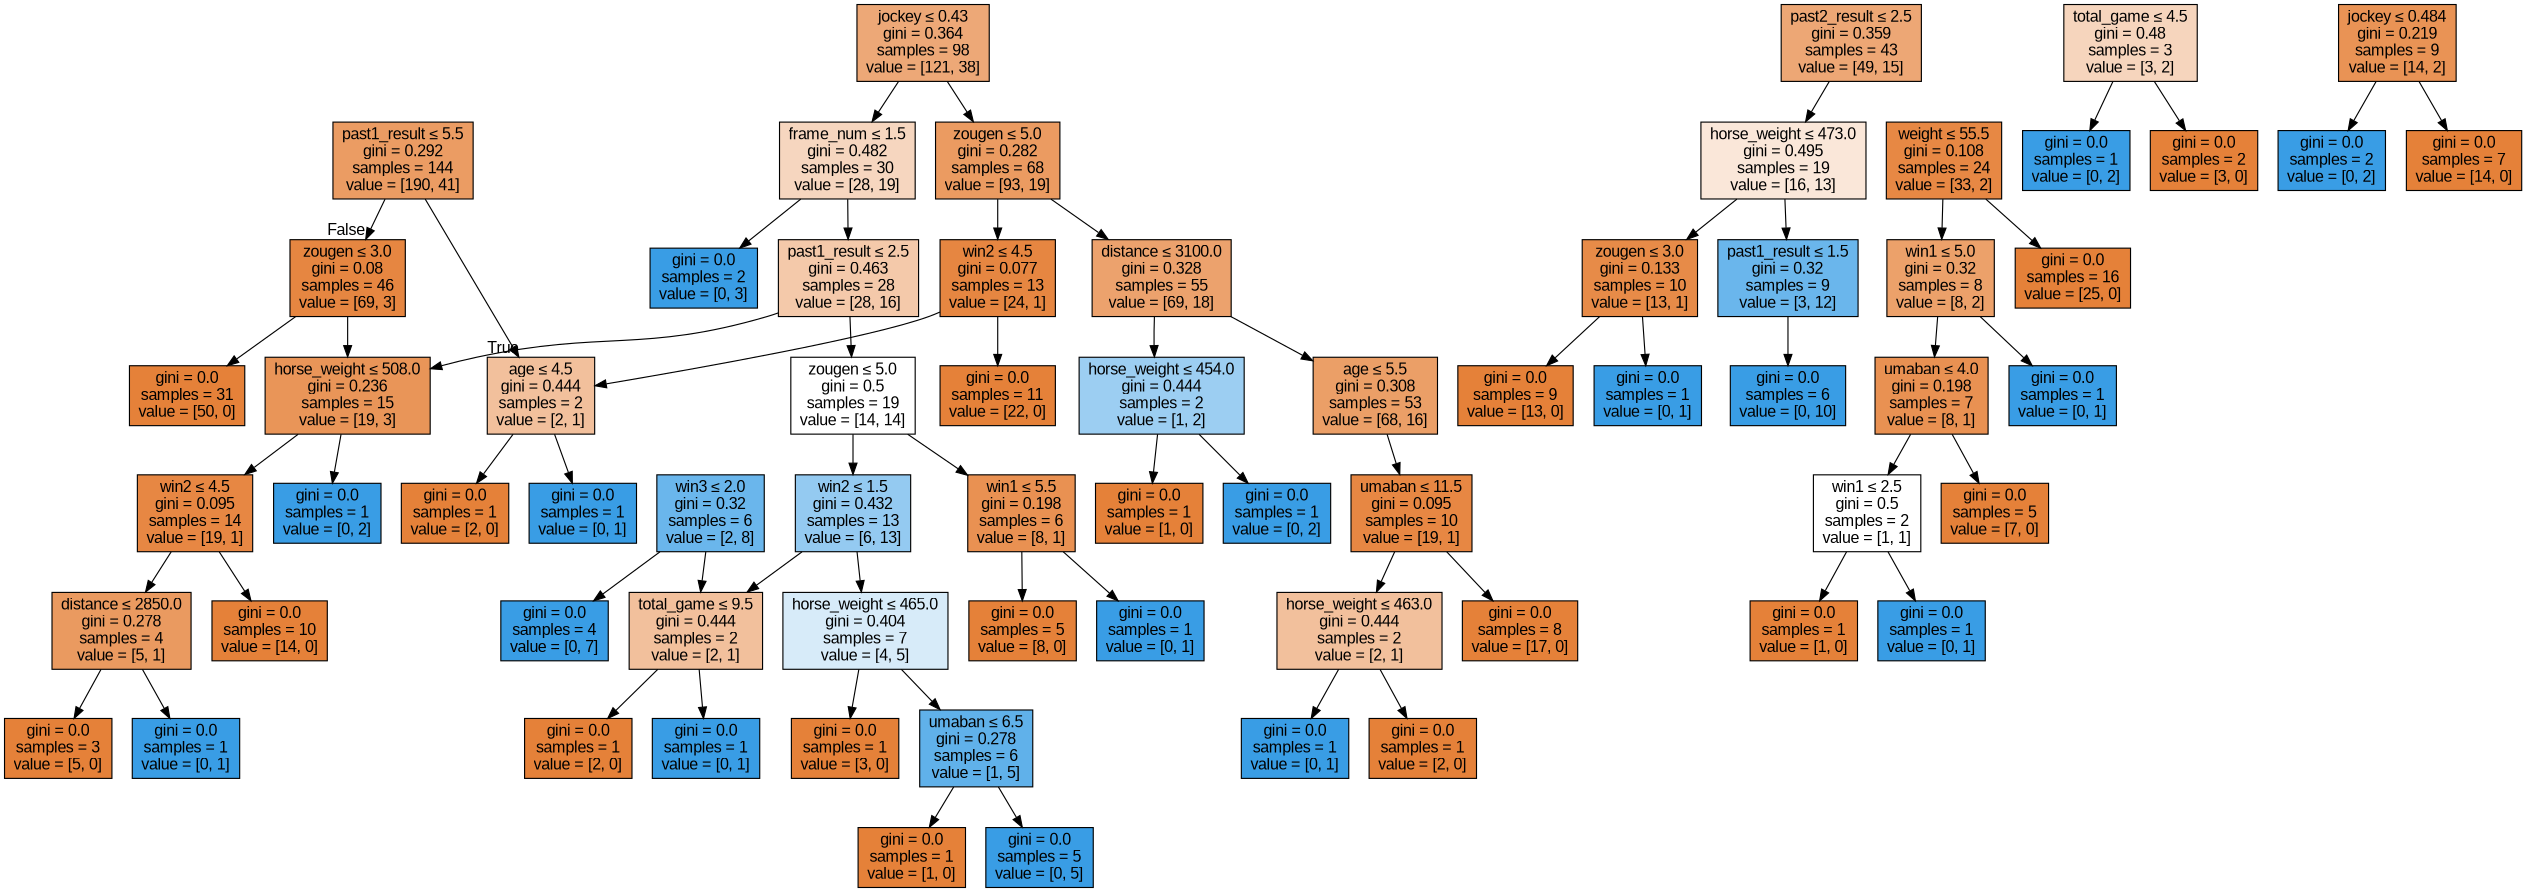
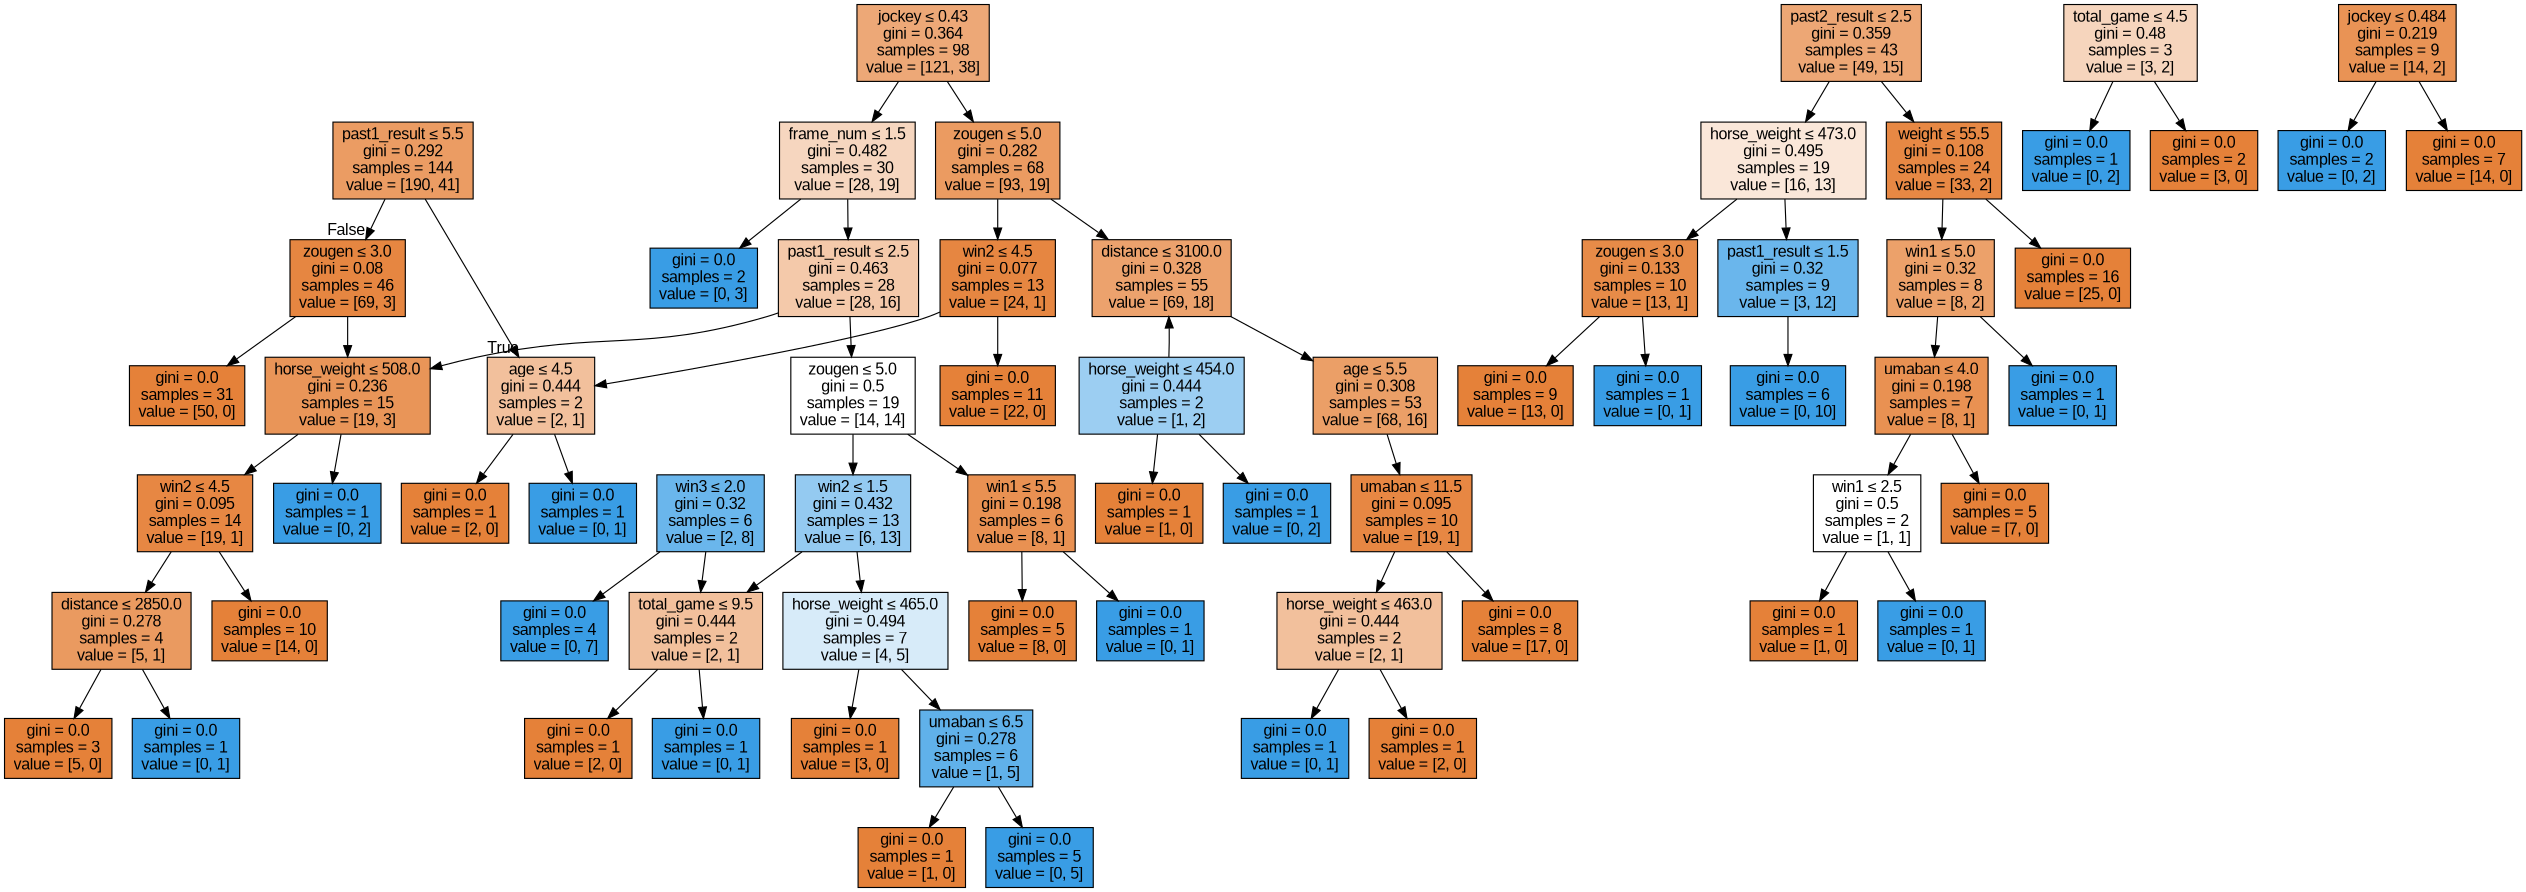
none -> (1894, 97)
(1154, 331) -> (1169, 343)
(865, 622) -> (865, 622)
